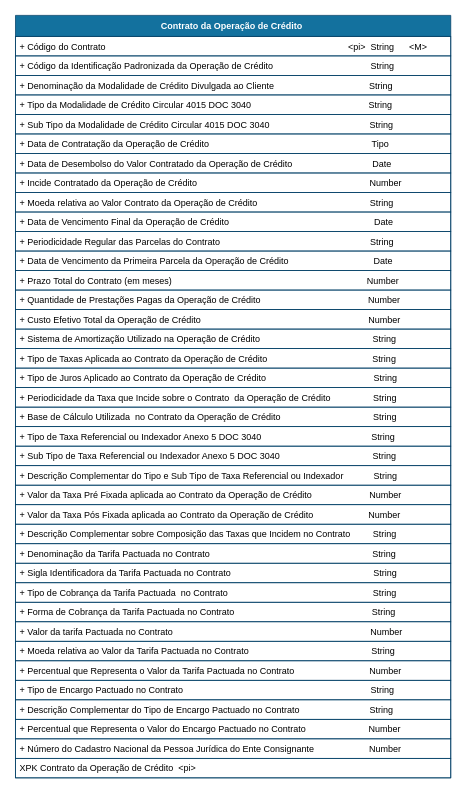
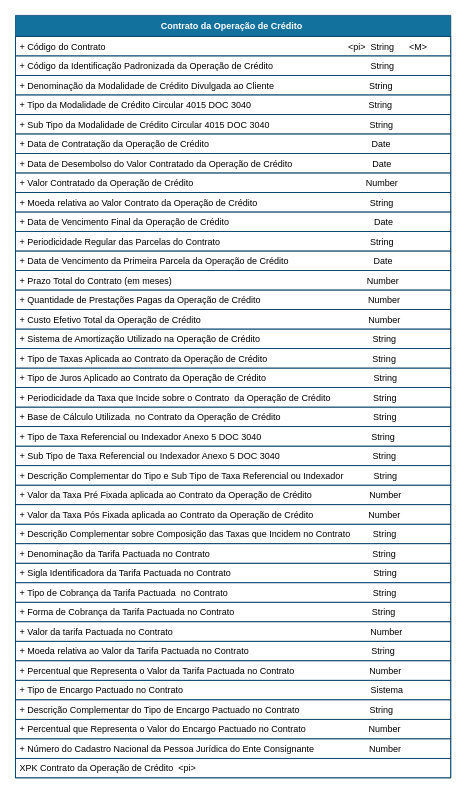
(256, 144) -> (257, 144)
(265, 183) -> (263, 183)
(267, 690) -> (269, 690)
